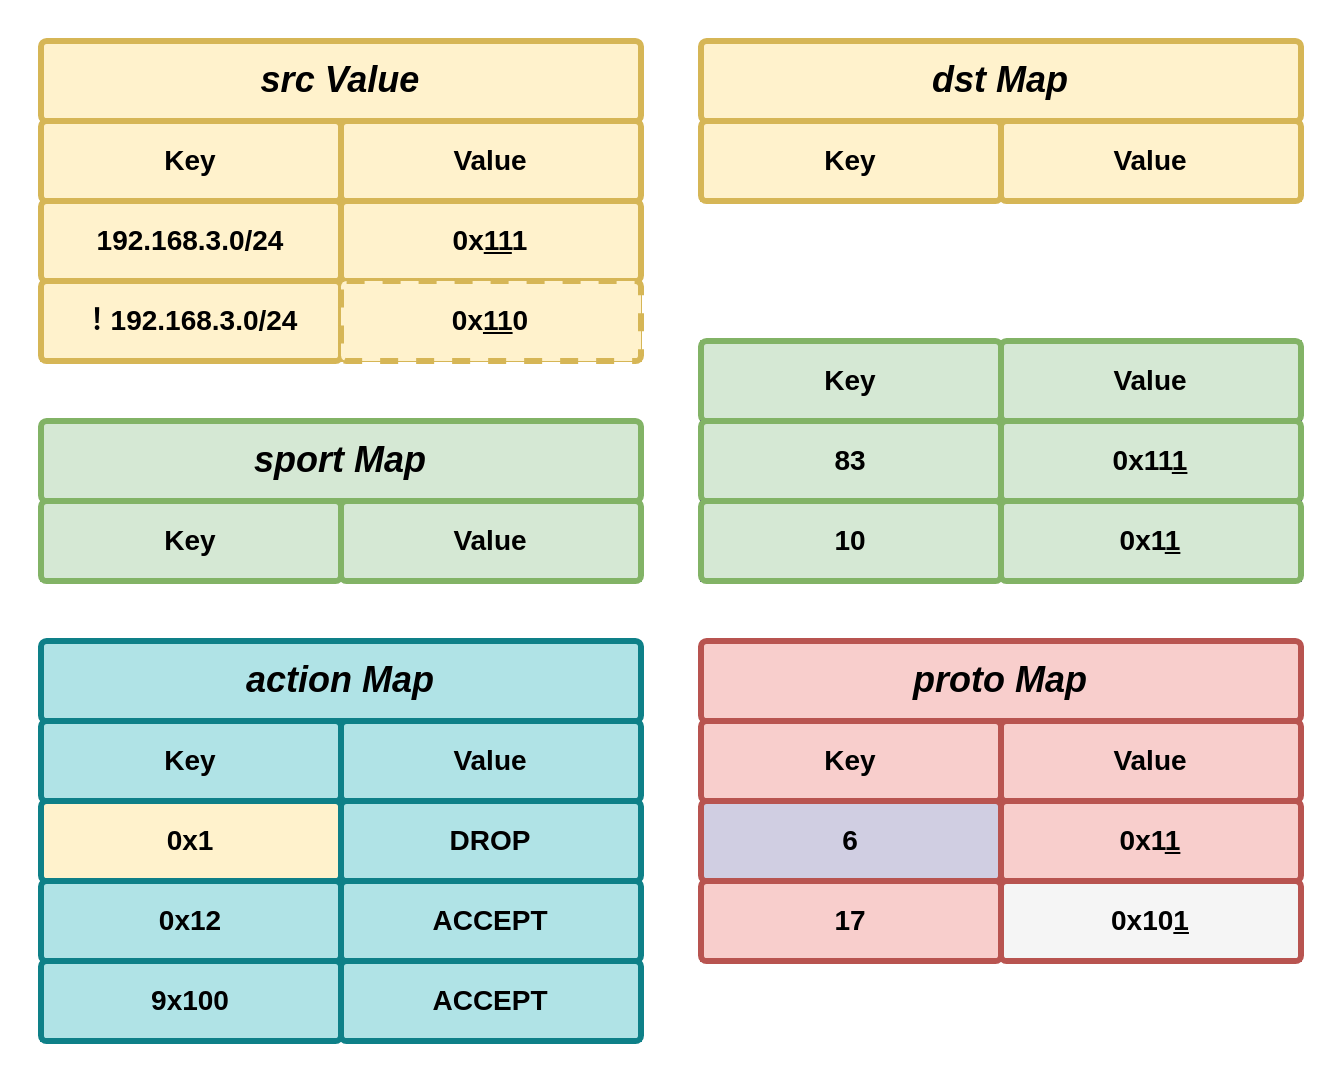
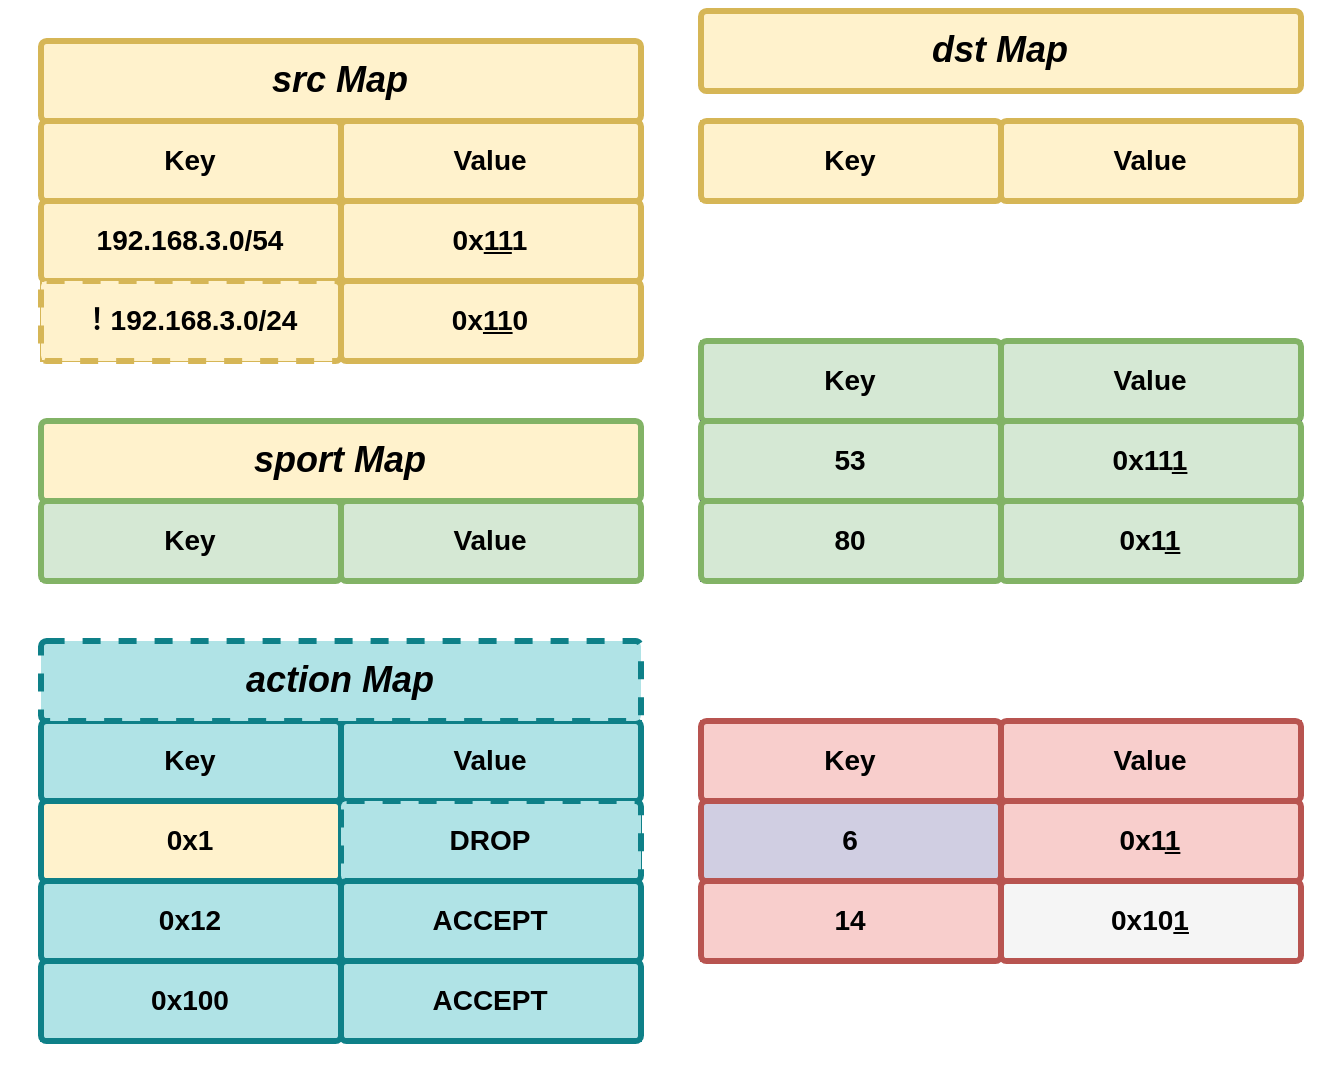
(341, 81) -> (341, 81)
(1001, 81) -> (1001, 51)
(191, 241) -> (191, 241)
(191, 321) -> (191, 321)
(491, 321) -> (491, 321)
(341, 461) -> (341, 461)
(851, 461) -> (851, 461)
(851, 541) -> (851, 541)
(341, 681) -> (341, 681)
(1001, 681) -> none
(491, 841) -> (491, 841)
(851, 921) -> (851, 921)
(191, 1001) -> (191, 1001)
